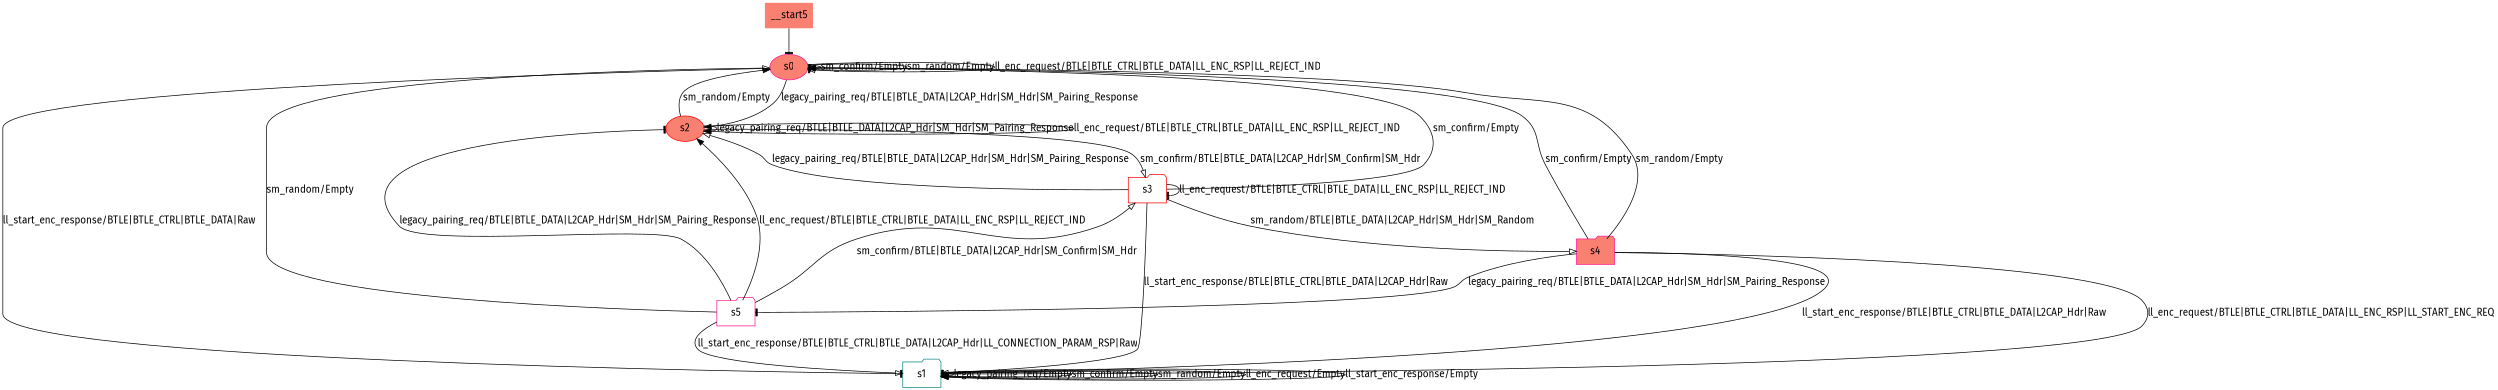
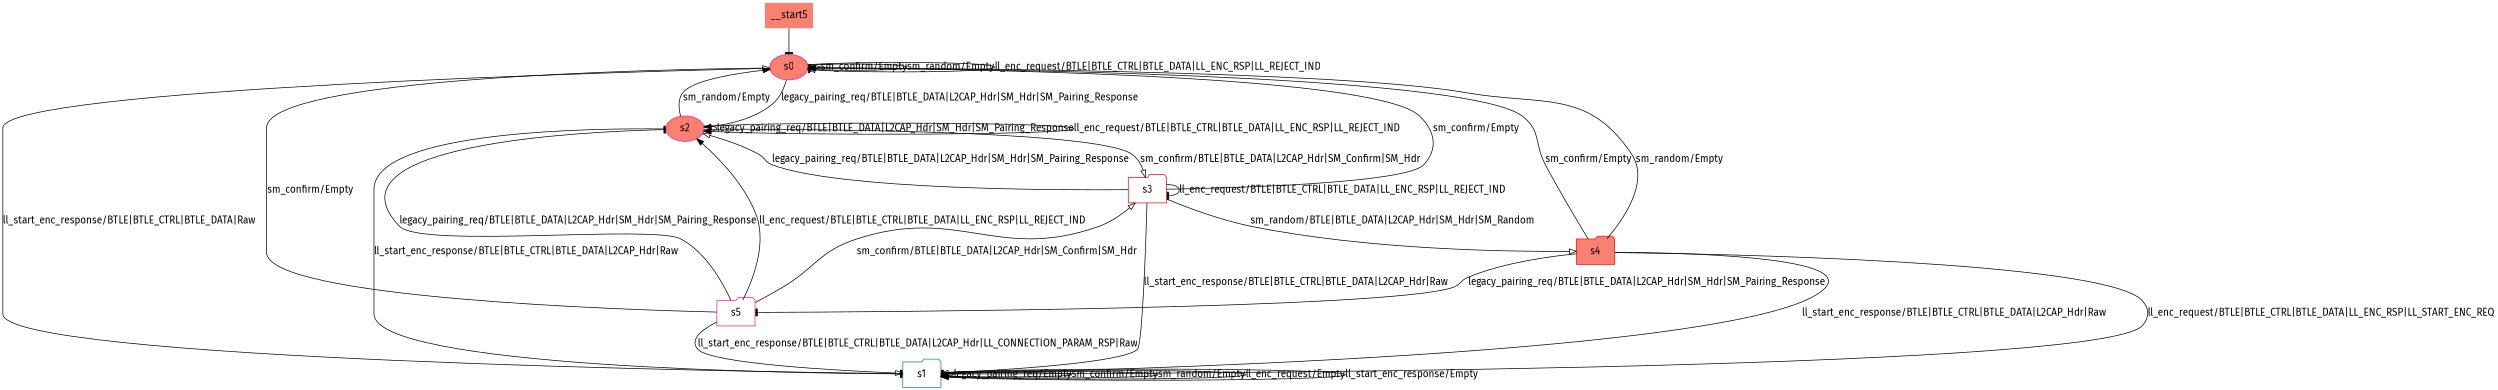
(685, 129) -> (685, 129)
(310, 190) -> (310, 190)
(1596, 252) -> (1596, 252)
none -> (416, 339)
